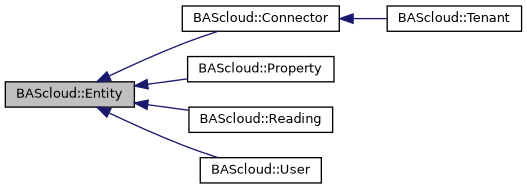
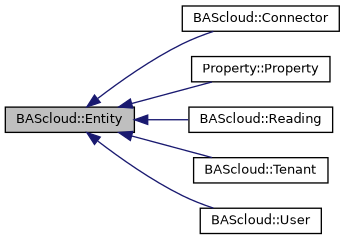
(370, 19) -> (172, 147)
(261, 69) -> (261, 69)
